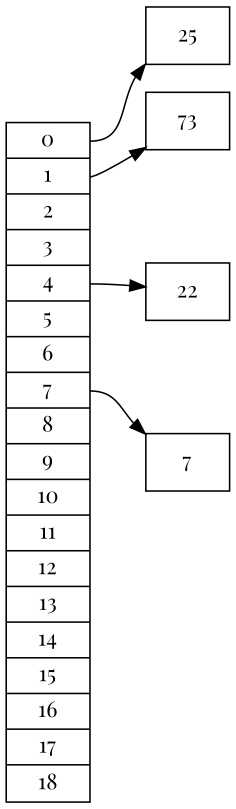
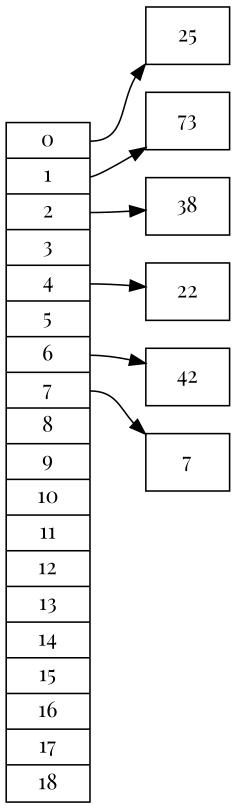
none -> (188, 206)
none -> (188, 377)
